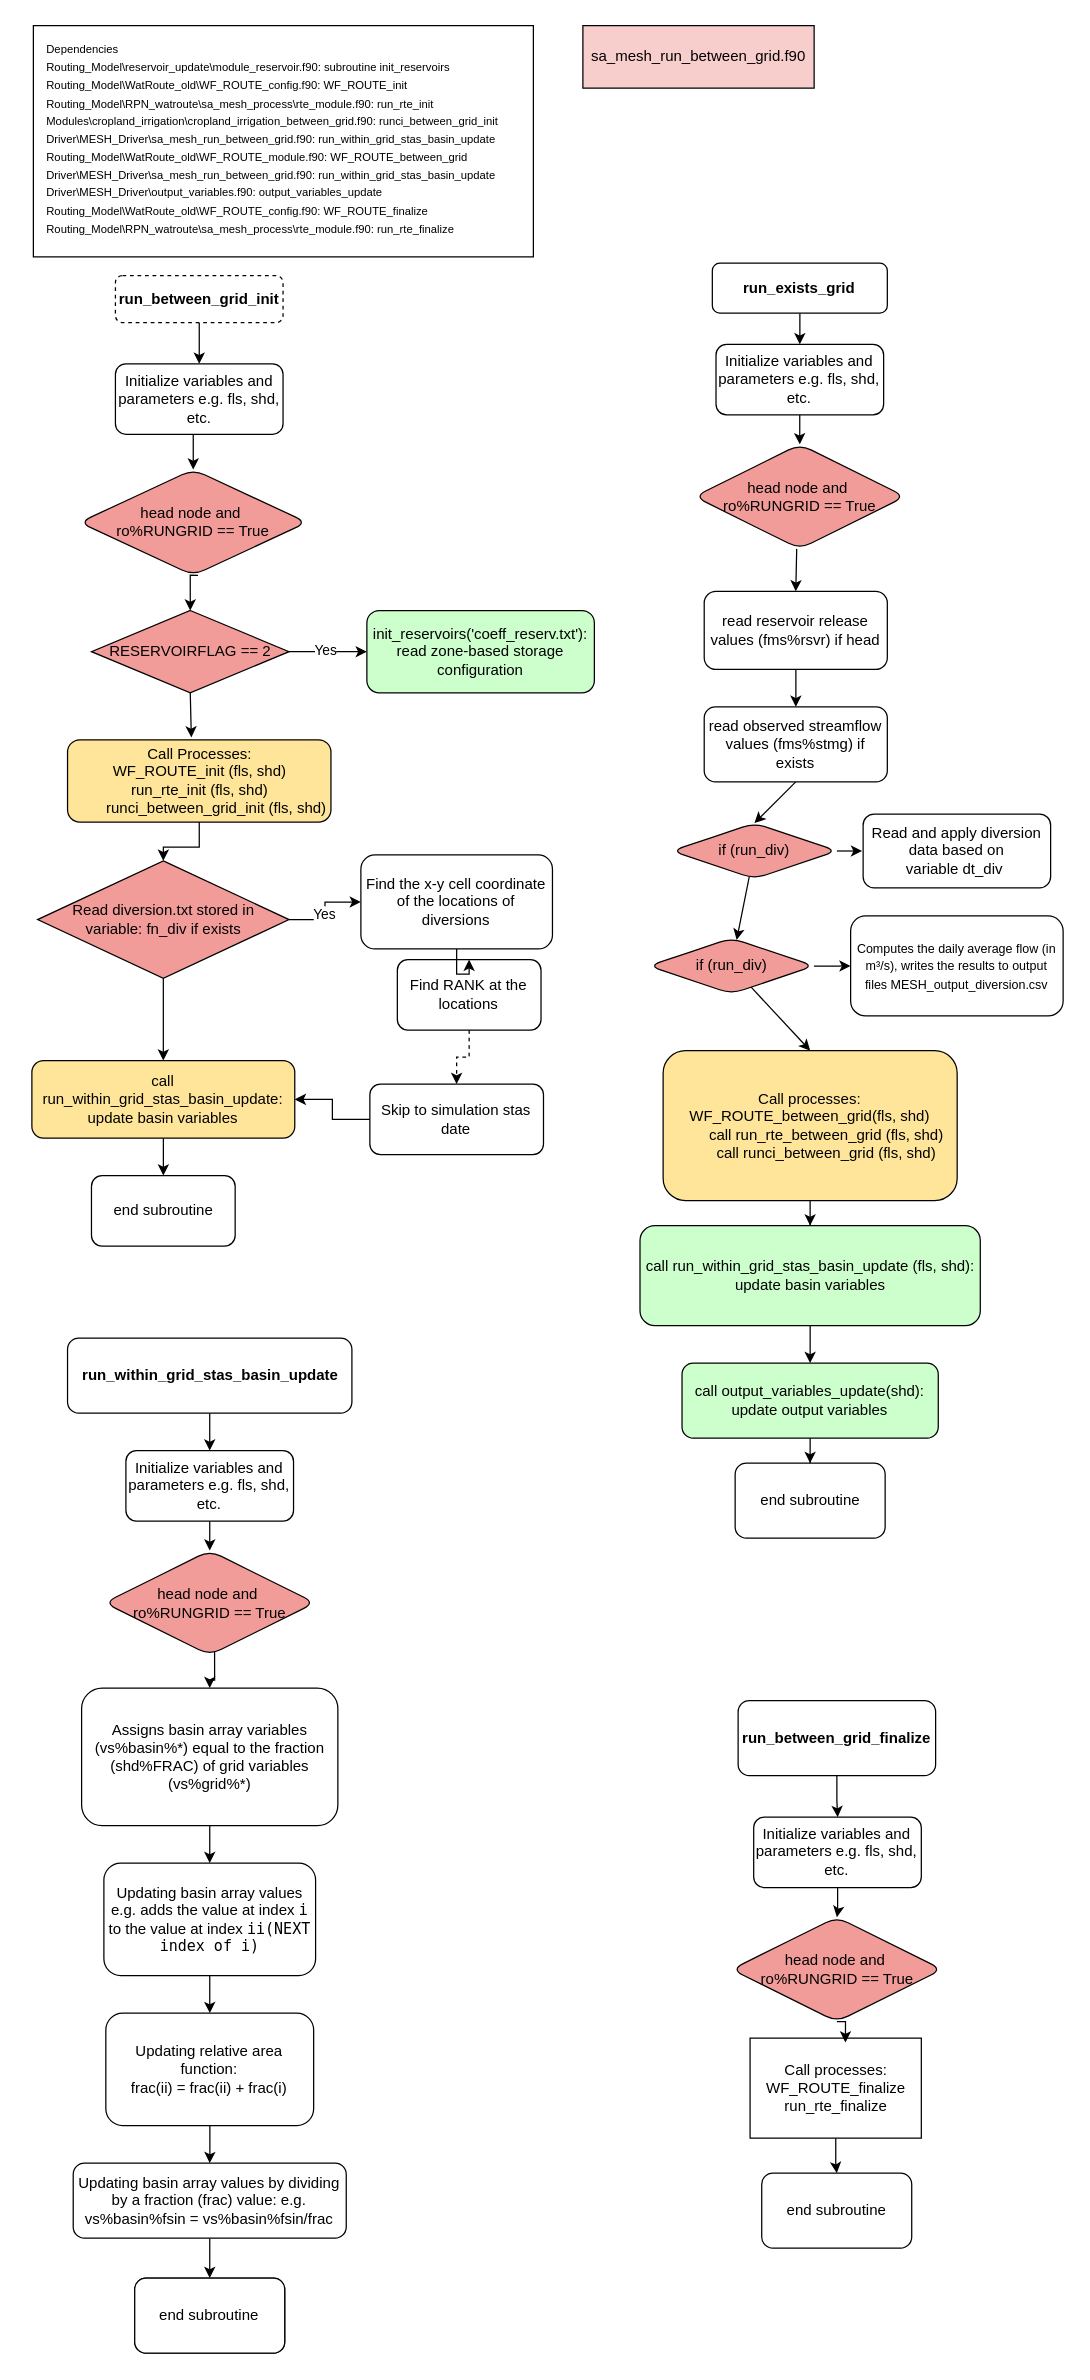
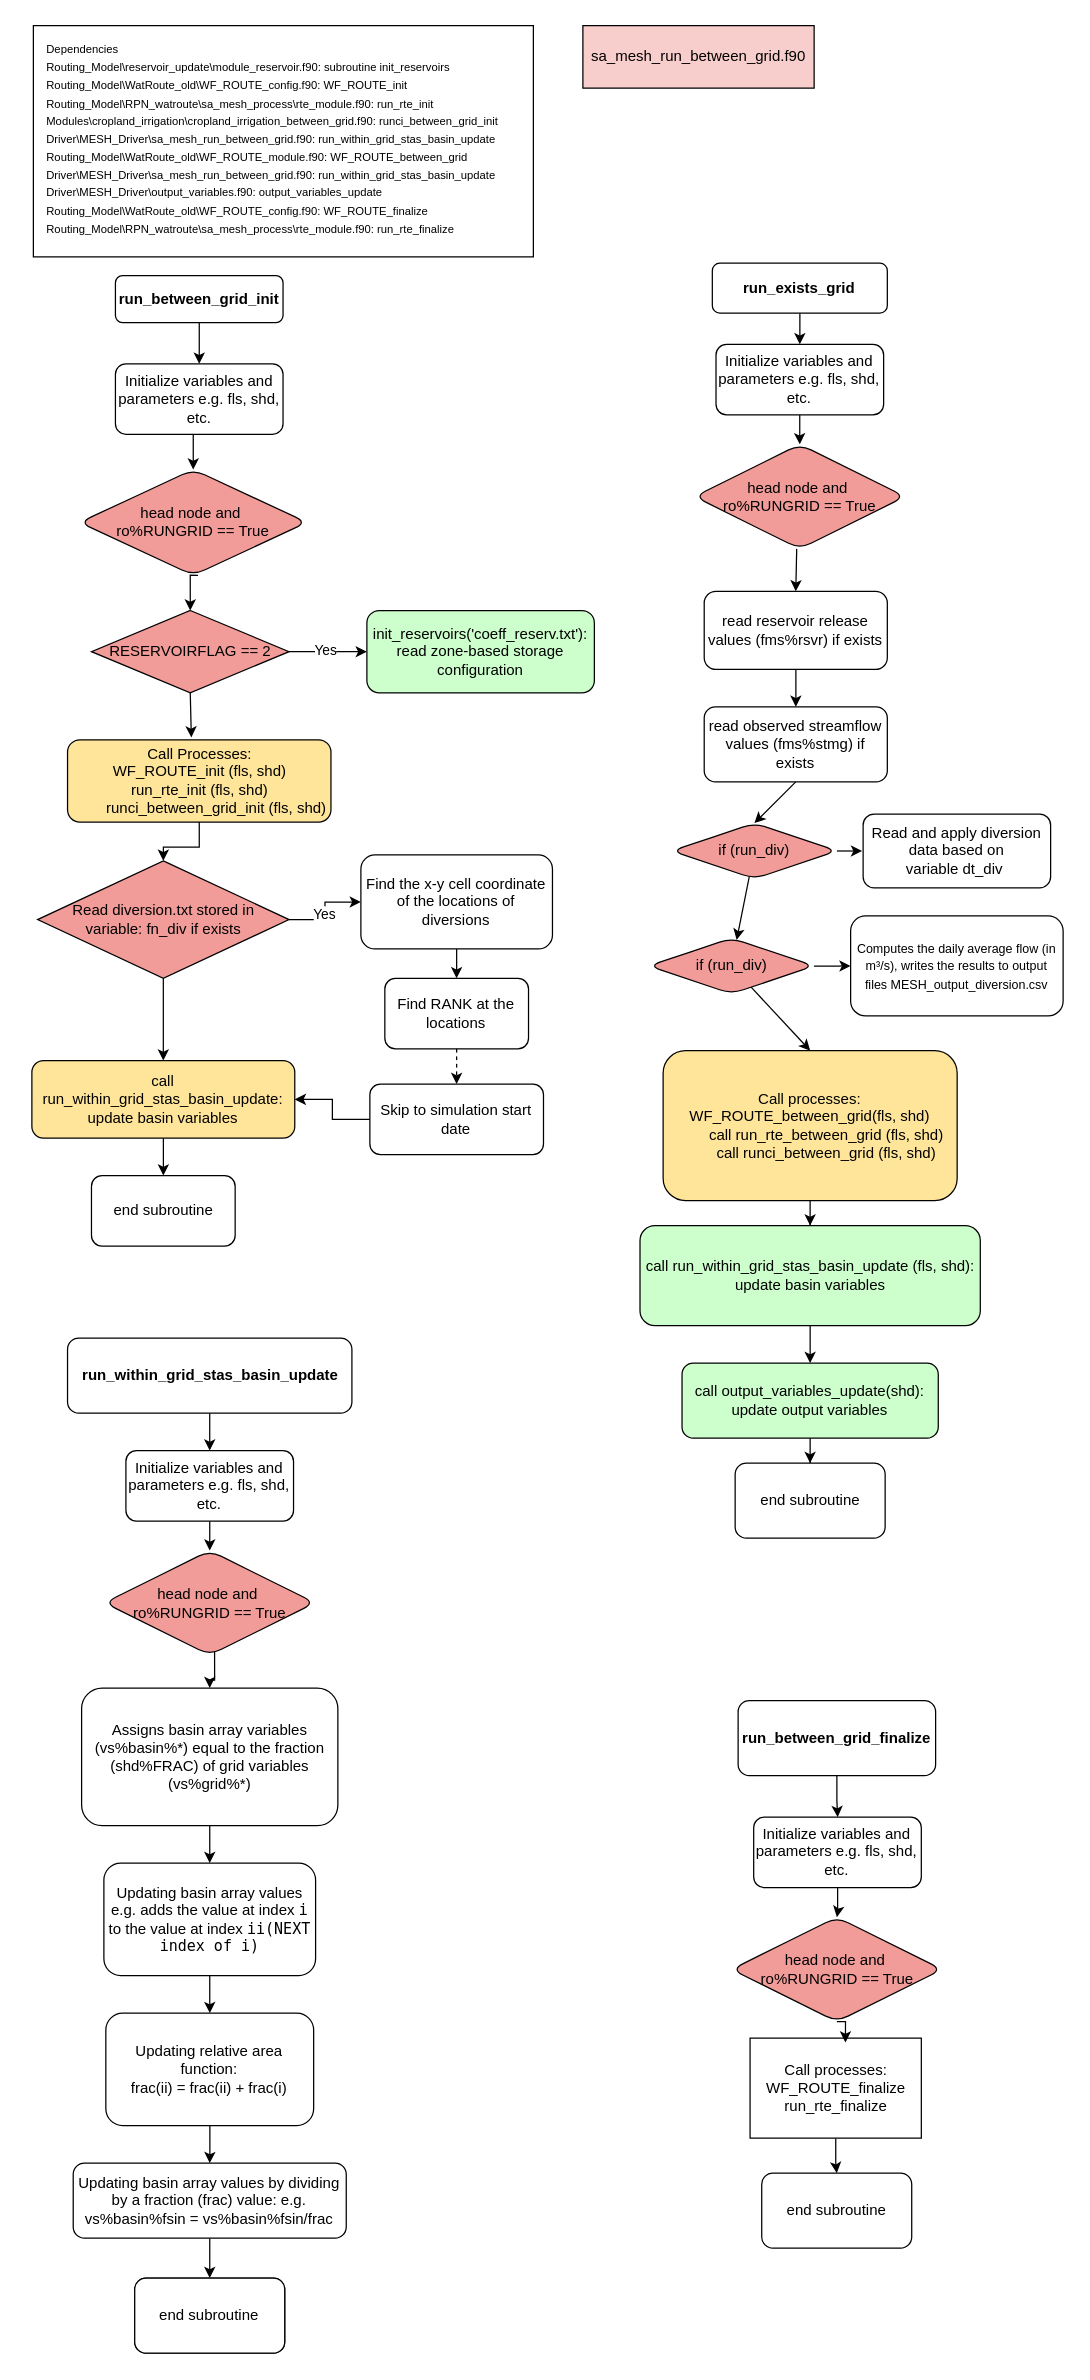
(199, 299) -> (199, 299)
(796, 631) -> (796, 631)
(469, 995) -> (457, 1014)
(456, 1119) -> (456, 1119)
